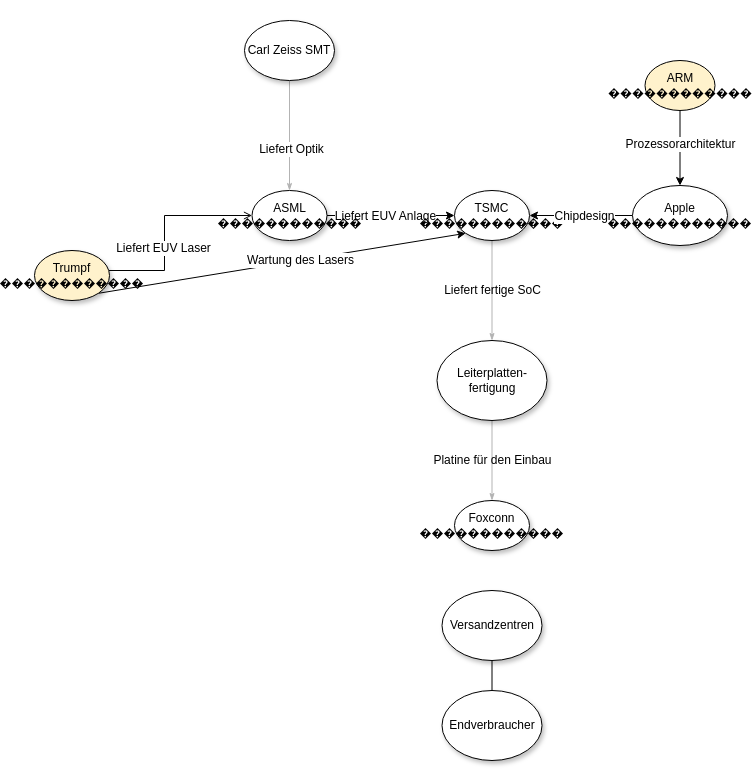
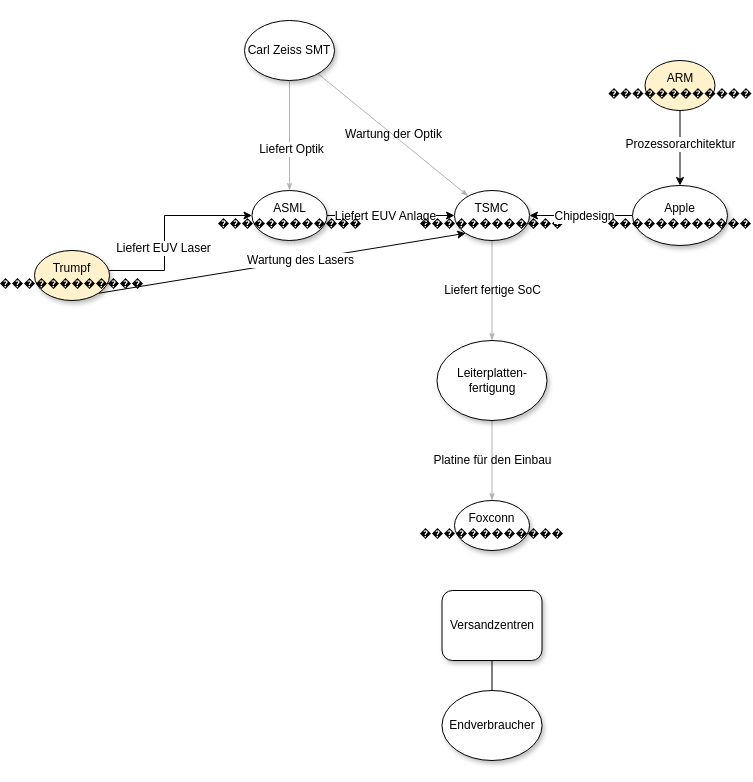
none -> (392, 134)
(245, 216) -> (244, 216)
(492, 626) -> (492, 626)
